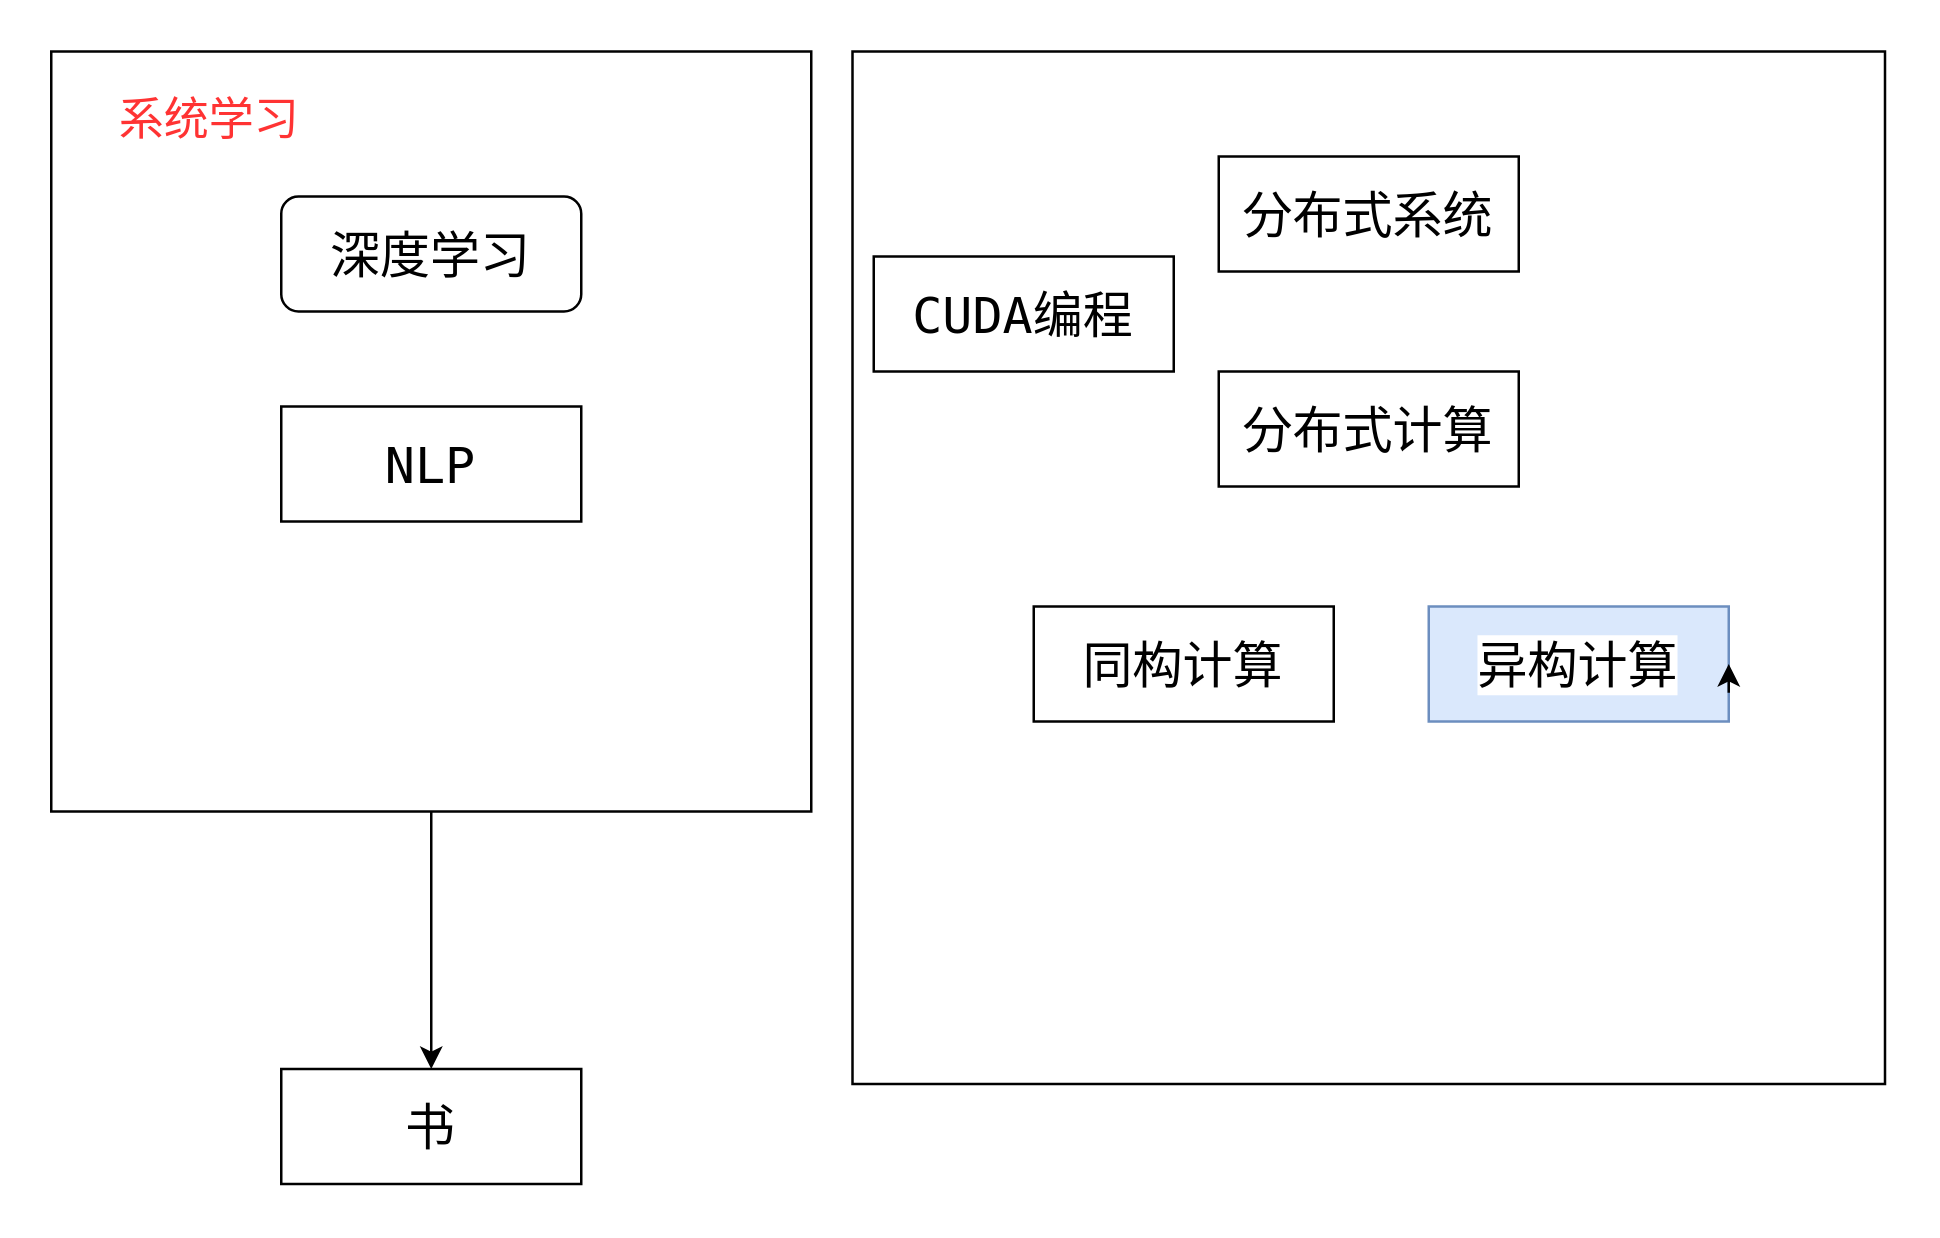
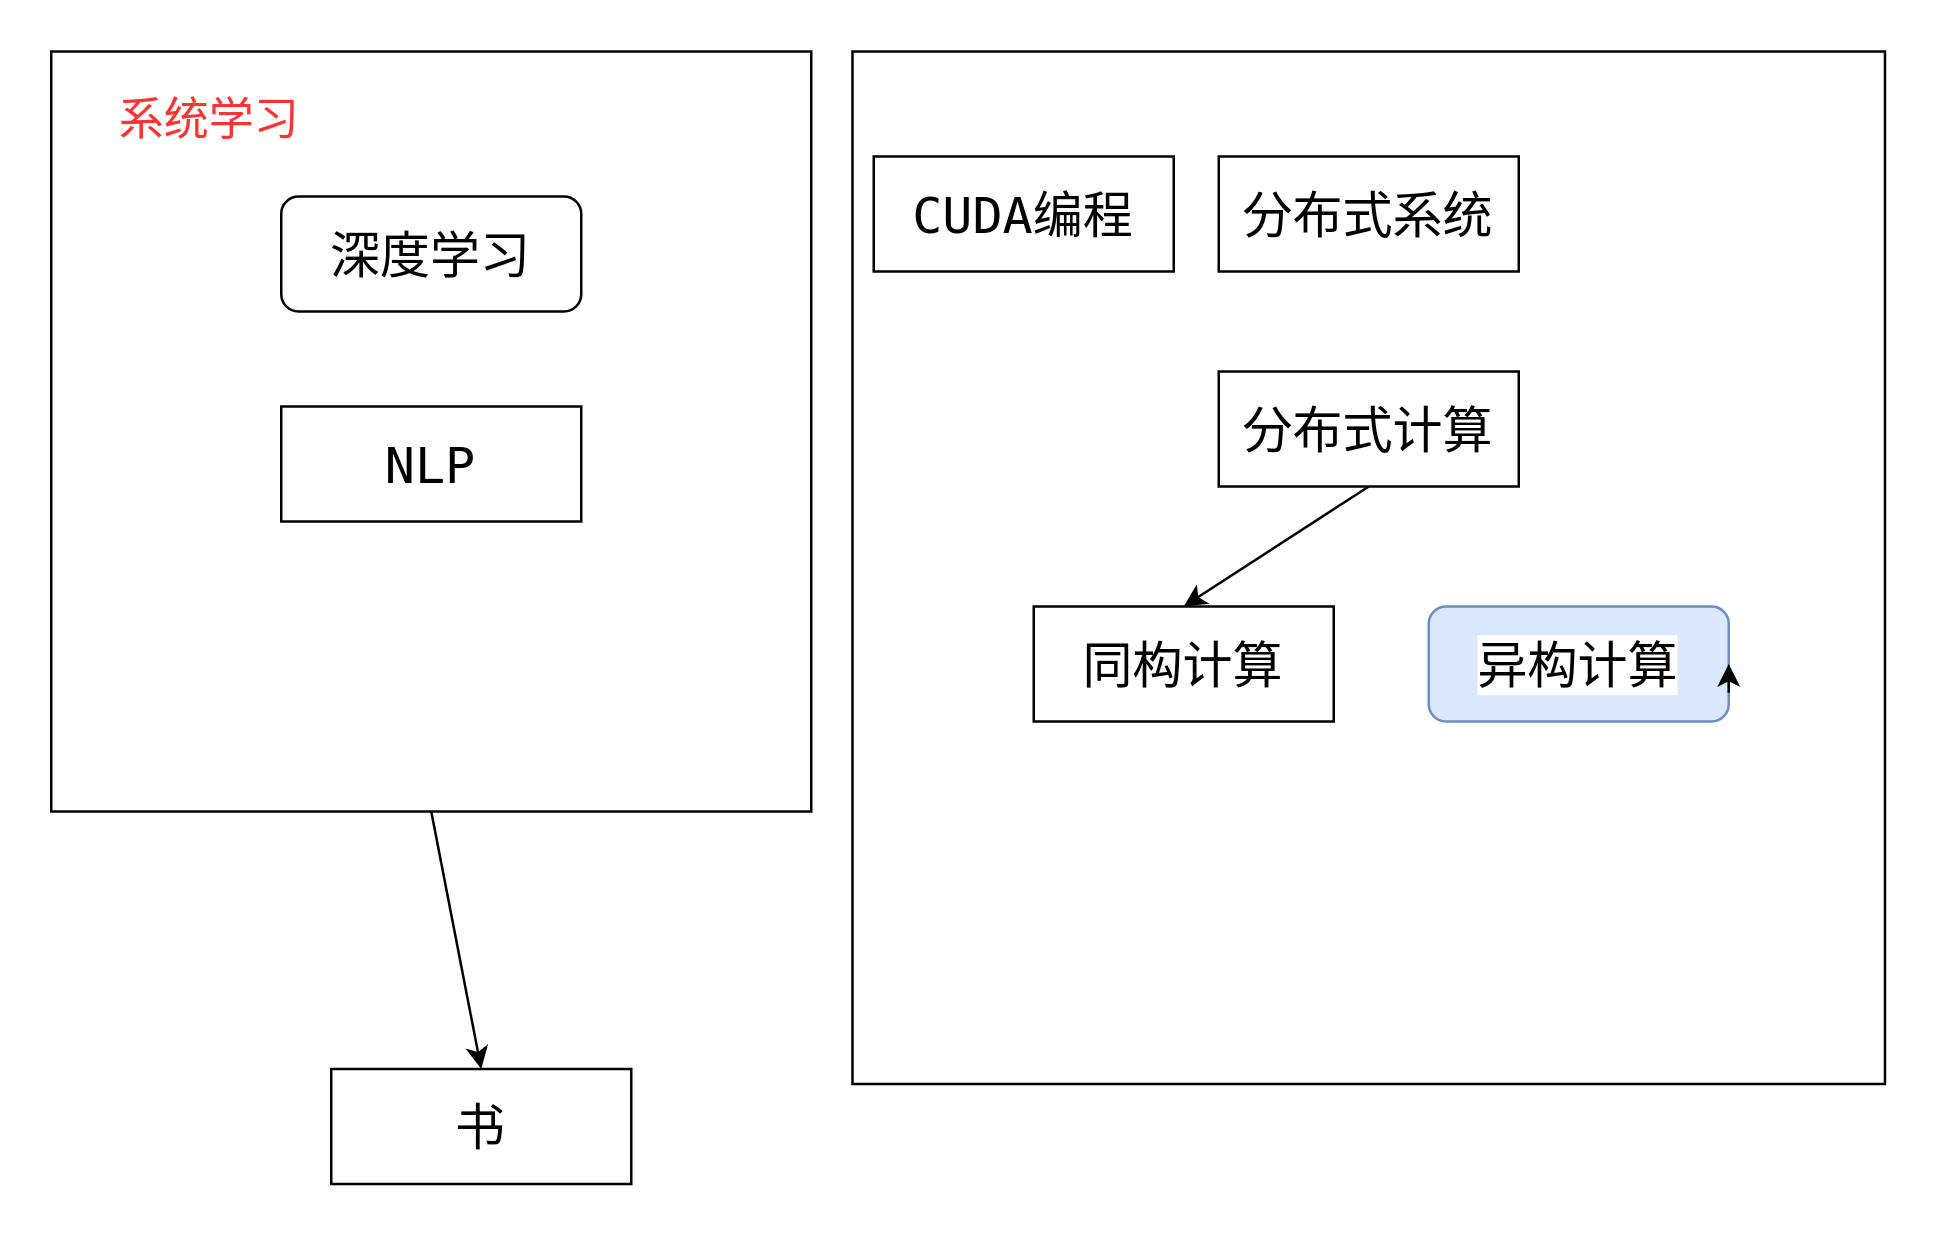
(1024, 314) -> (1024, 214)
none -> (1283, 542)
(1579, 664) -> (1579, 664)
(431, 1126) -> (481, 1126)
